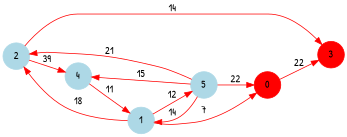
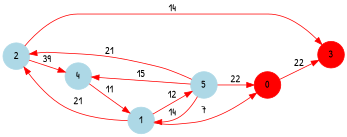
(78, 102) -> (78, 102)
